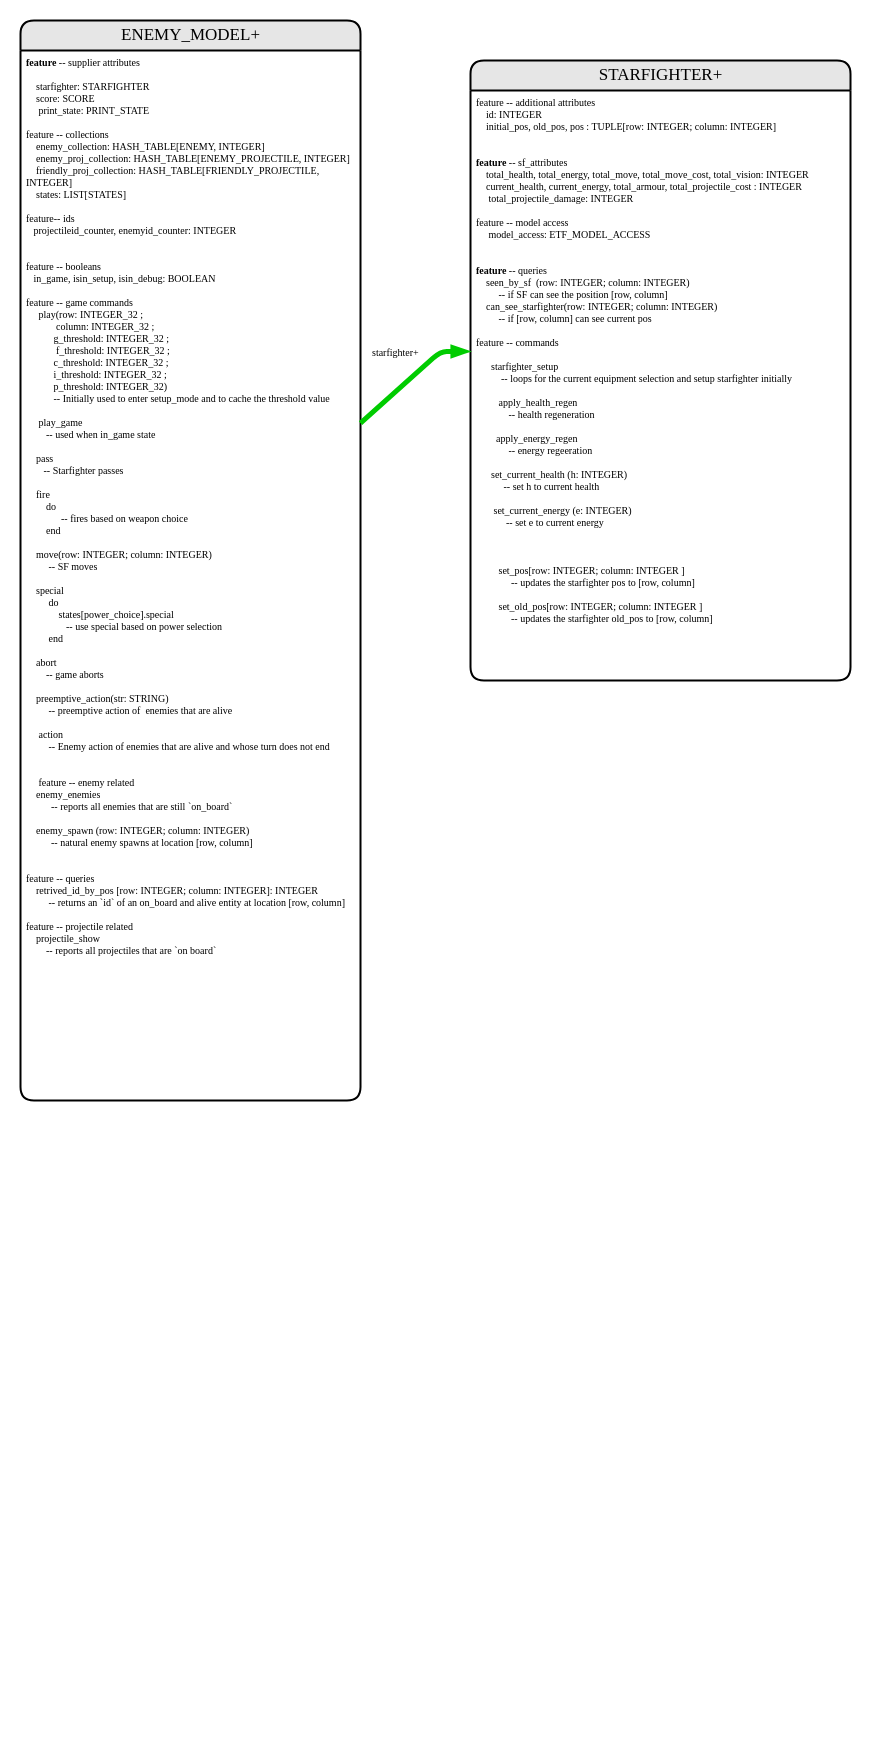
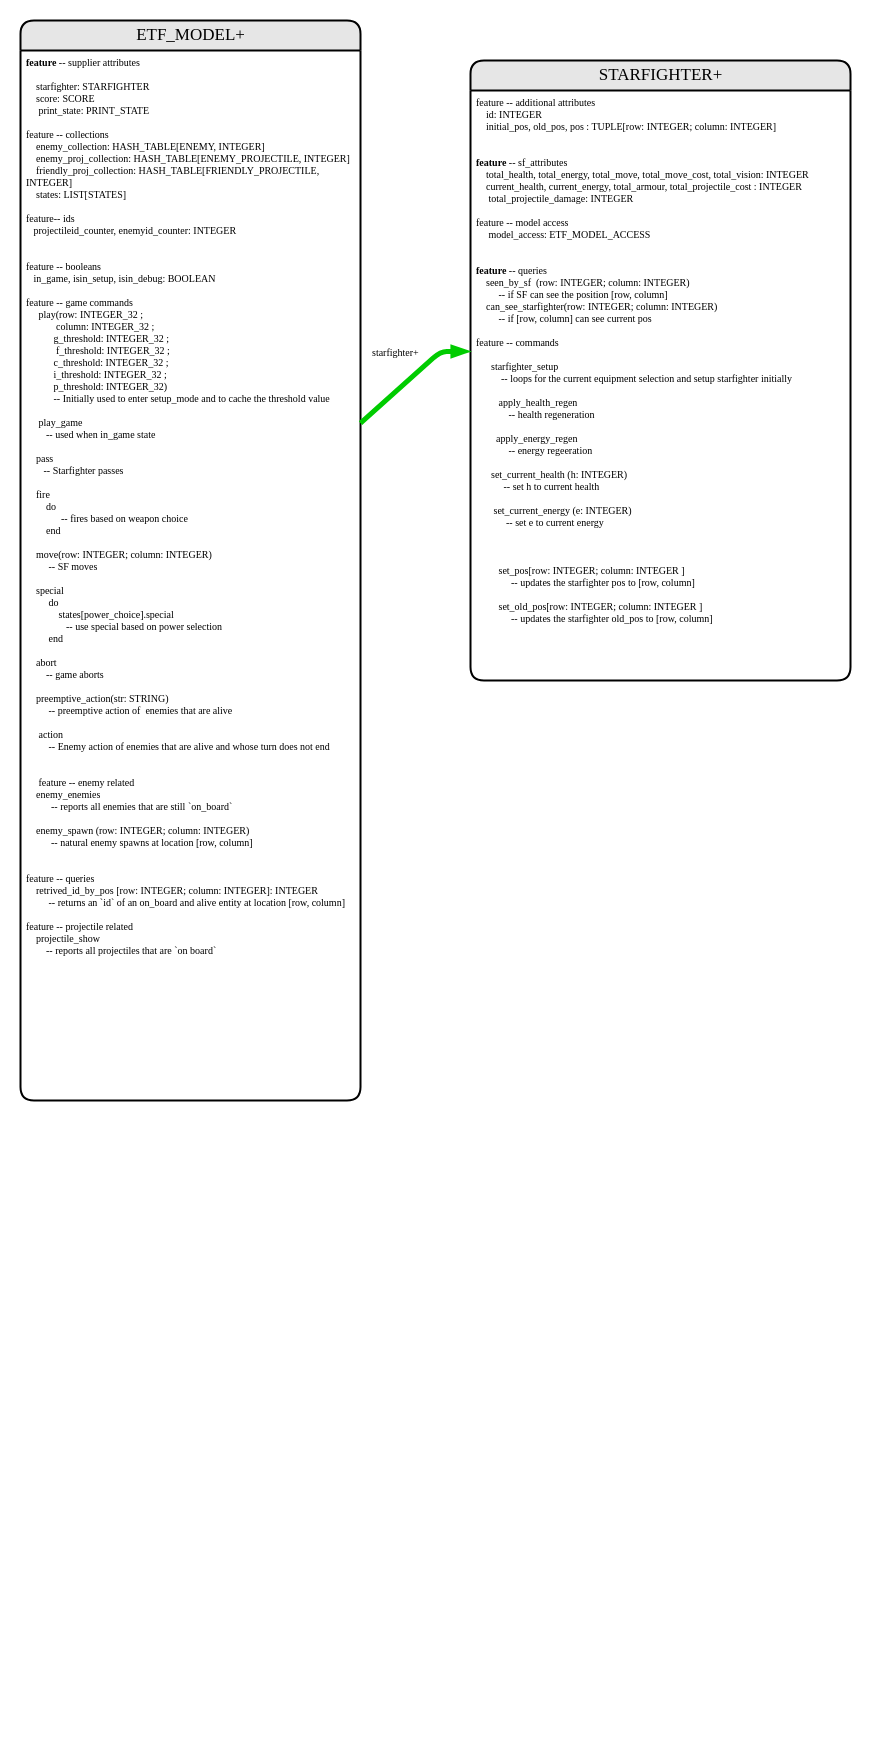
(191, 36) -> (191, 36)
